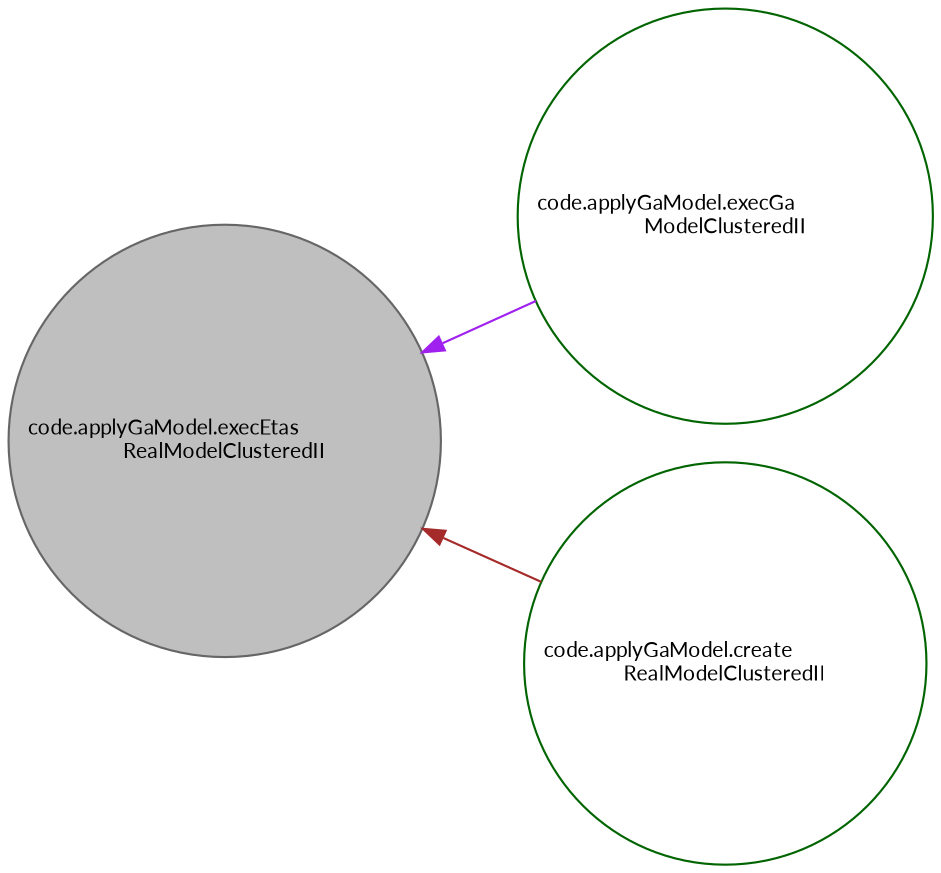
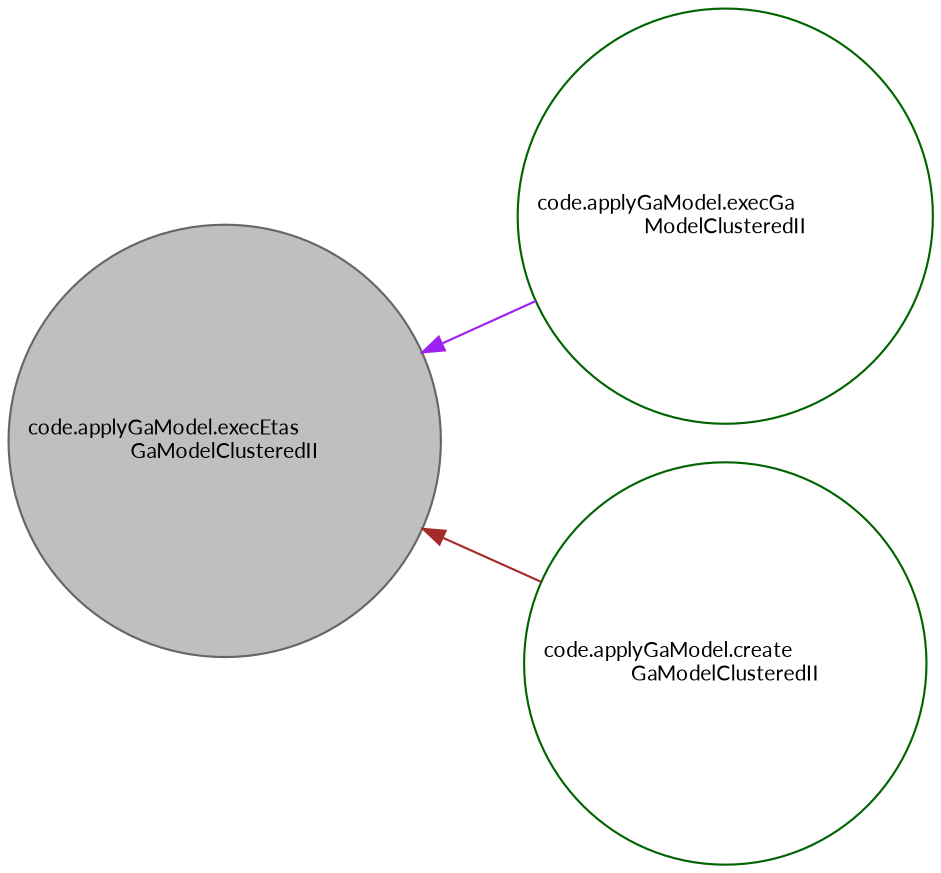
(225, 441) -> (225, 441)
(725, 663) -> (725, 663)
